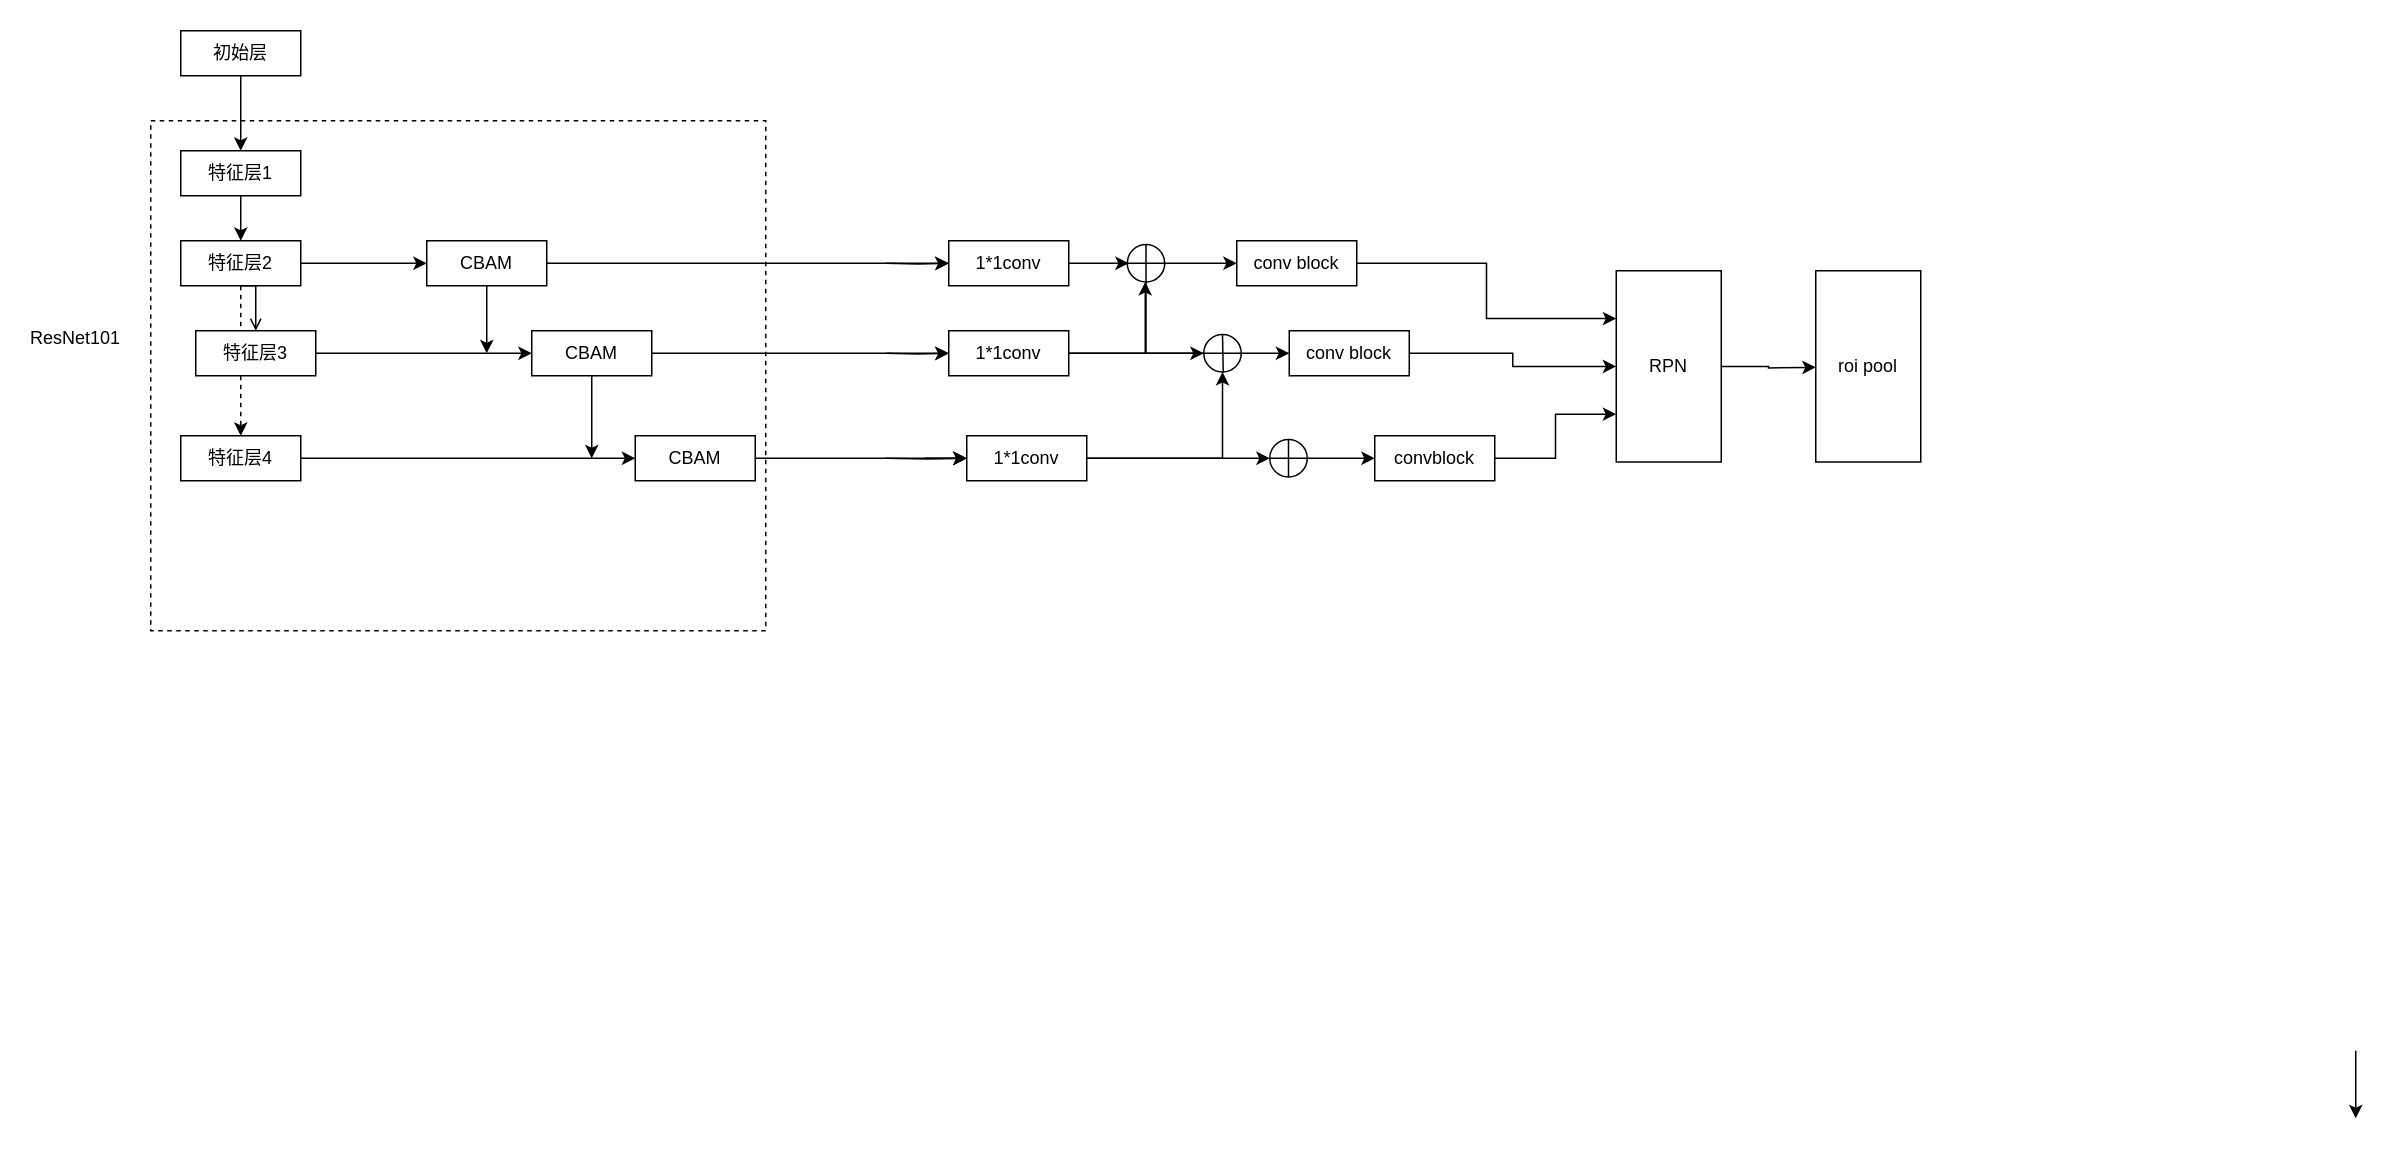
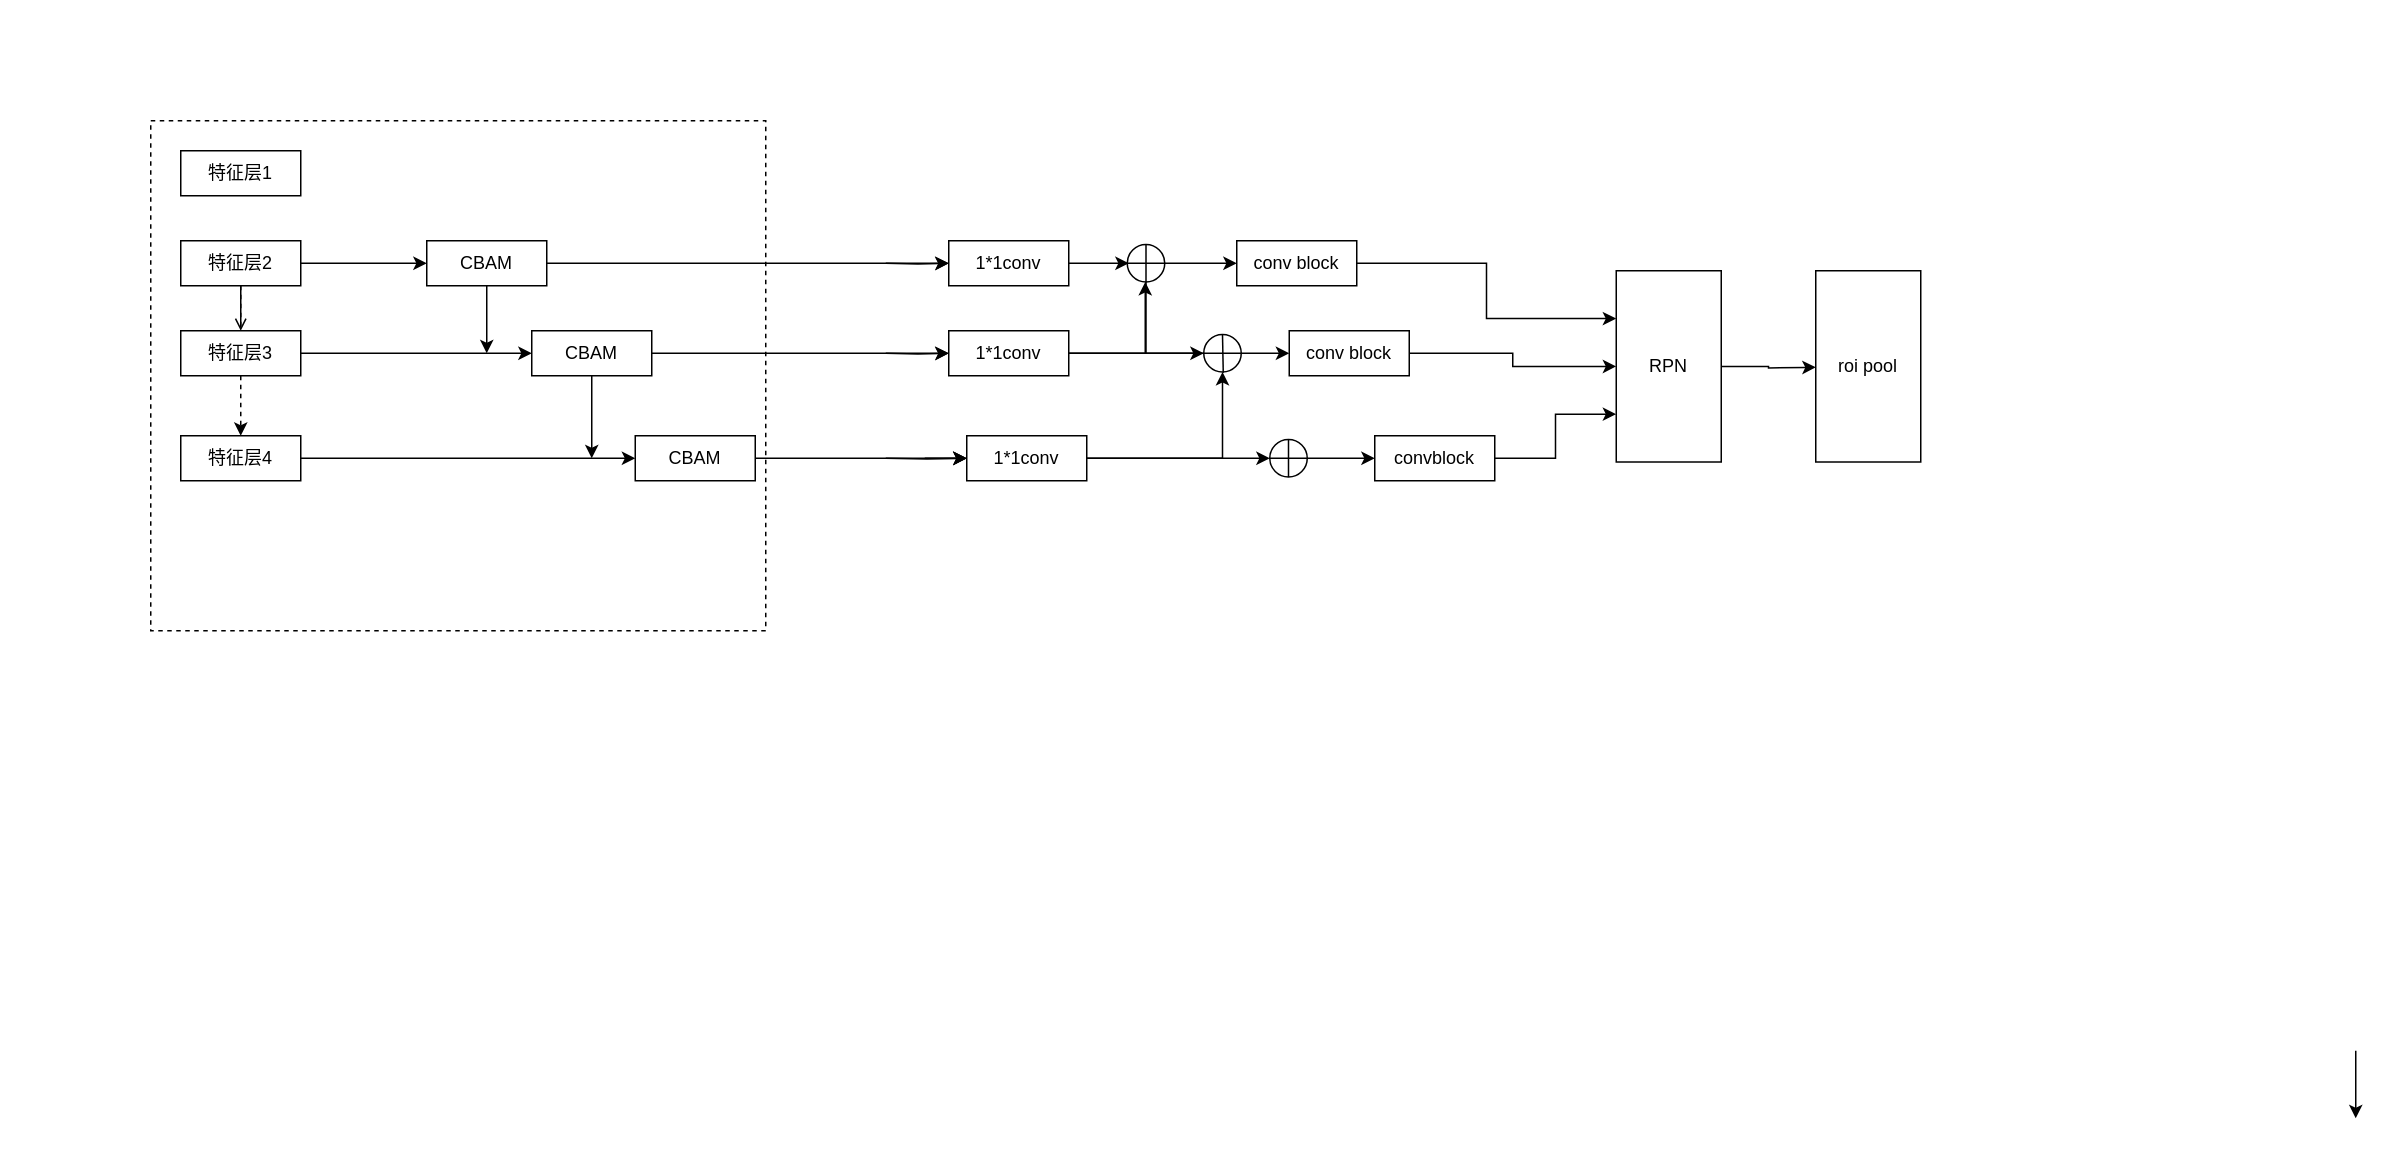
(241, 53) -> none
(241, 108) -> none
(241, 213) -> none
(76, 338) -> none
(256, 353) -> (241, 353)
